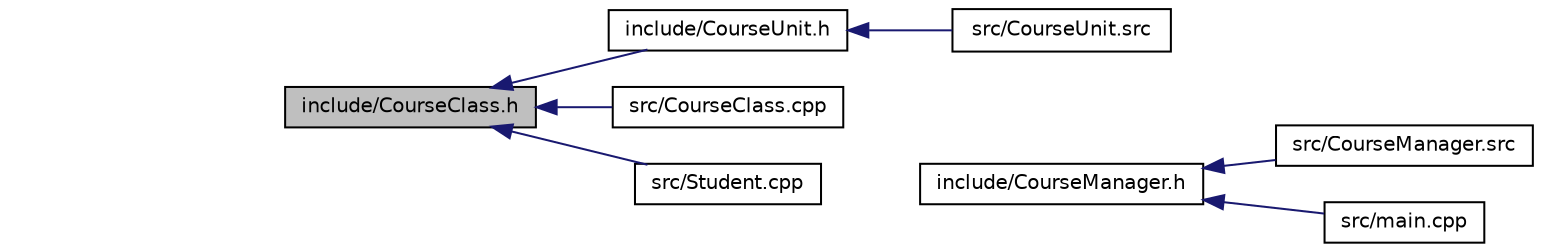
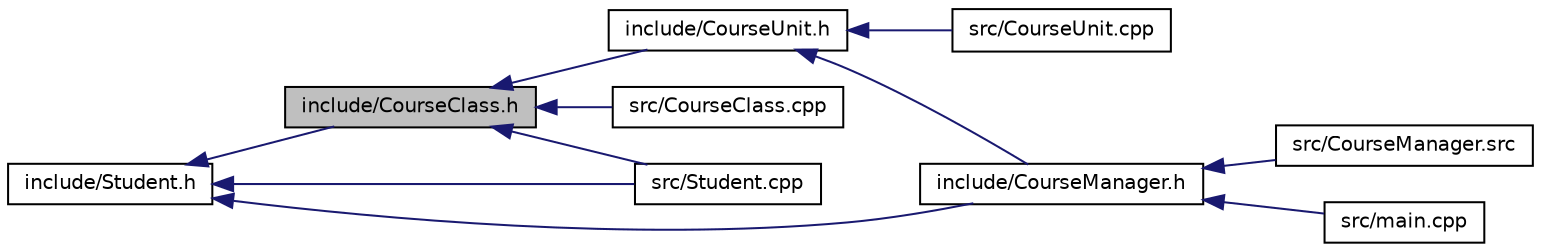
(1062, 30) -> (1062, 30)
none -> (924, 106)
none -> (110, 184)
